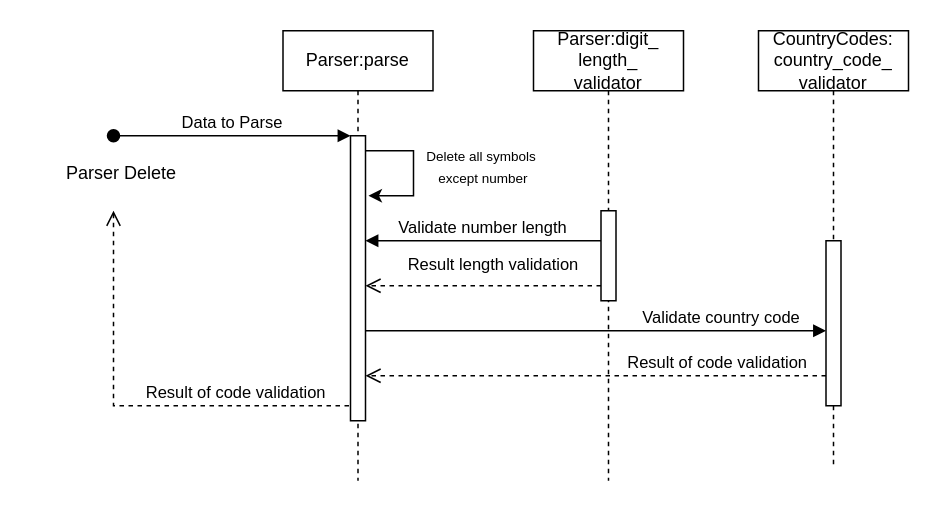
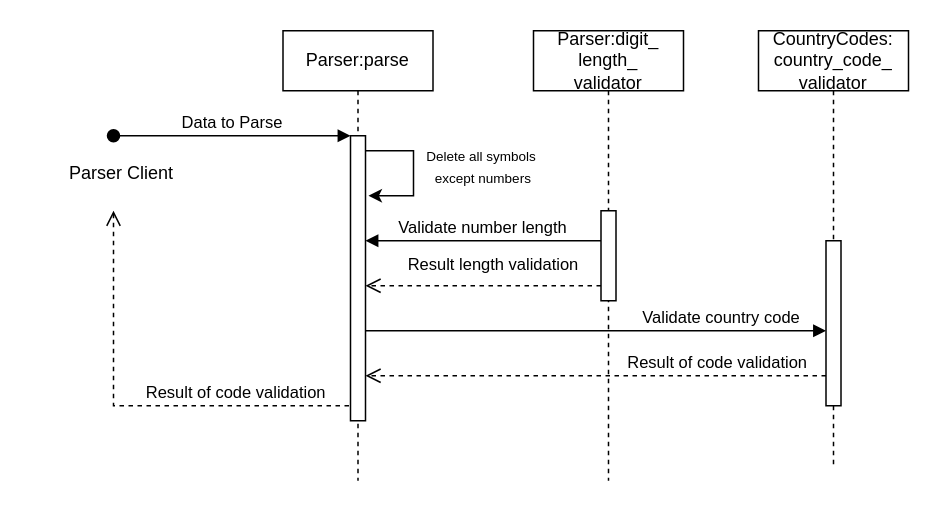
(482, 166) -> (482, 166)
(122, 173) -> (122, 173)
